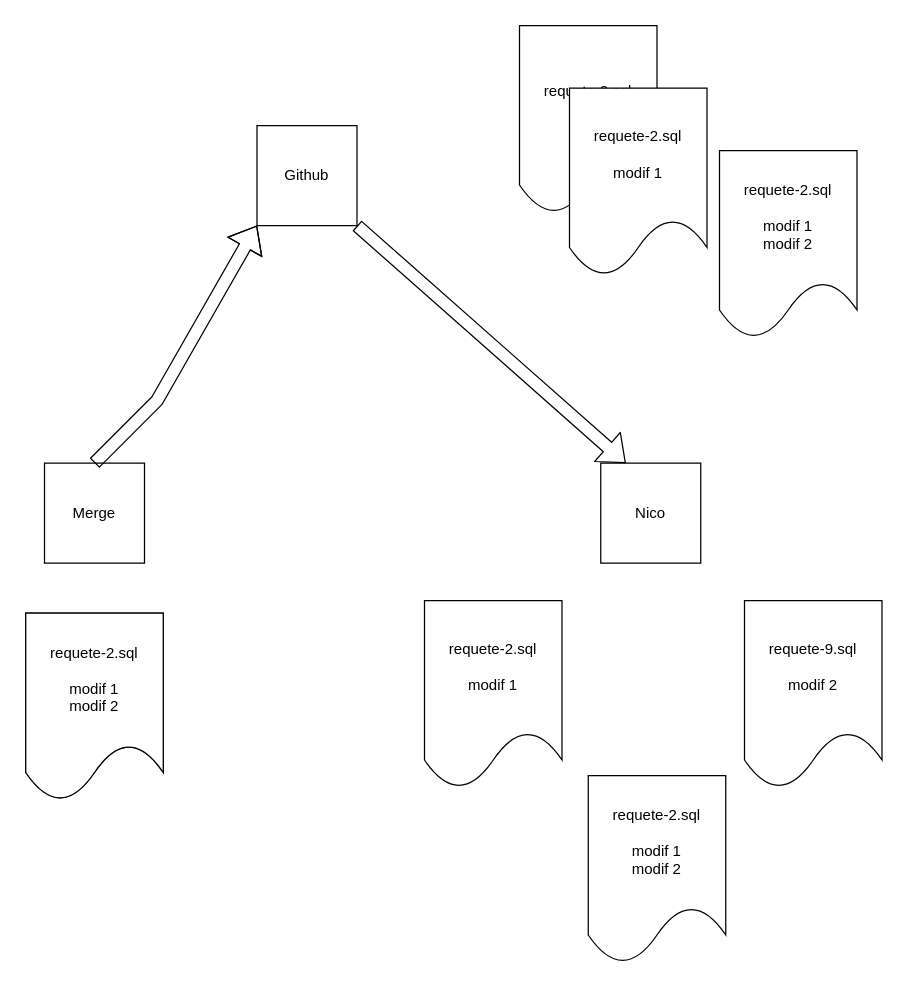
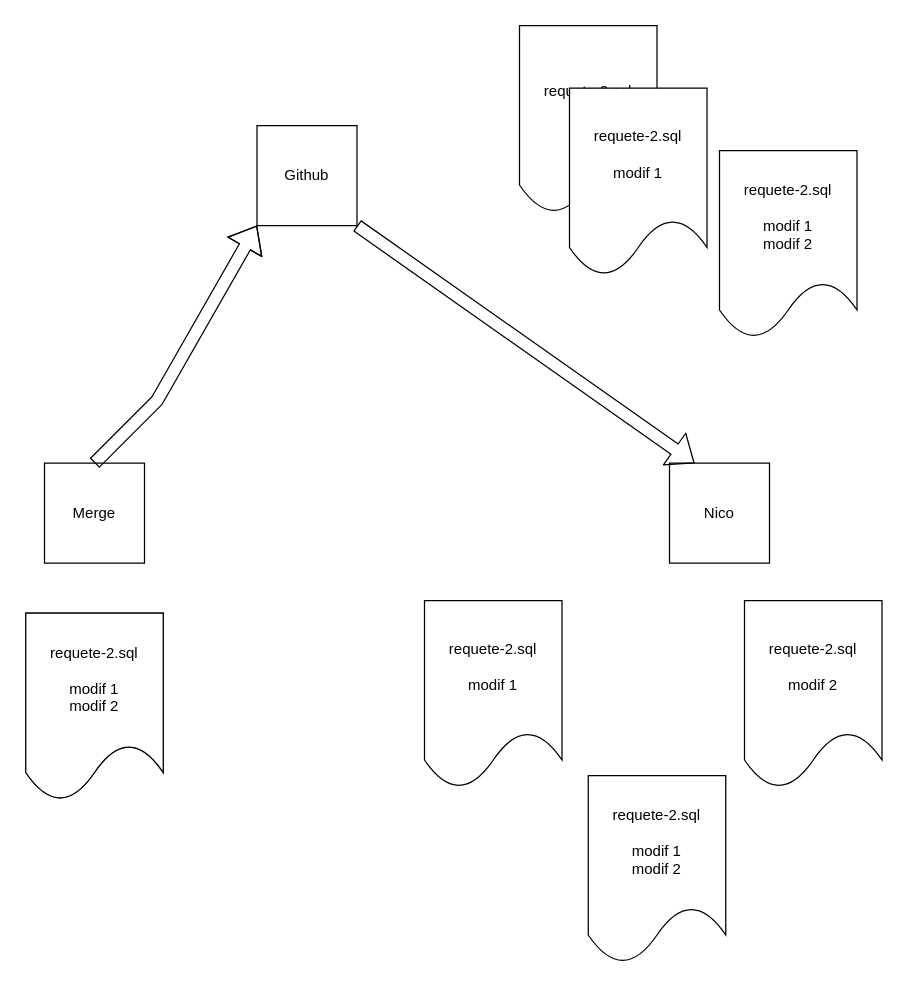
(651, 513) -> (719, 513)
(813, 667) -> (813, 667)
